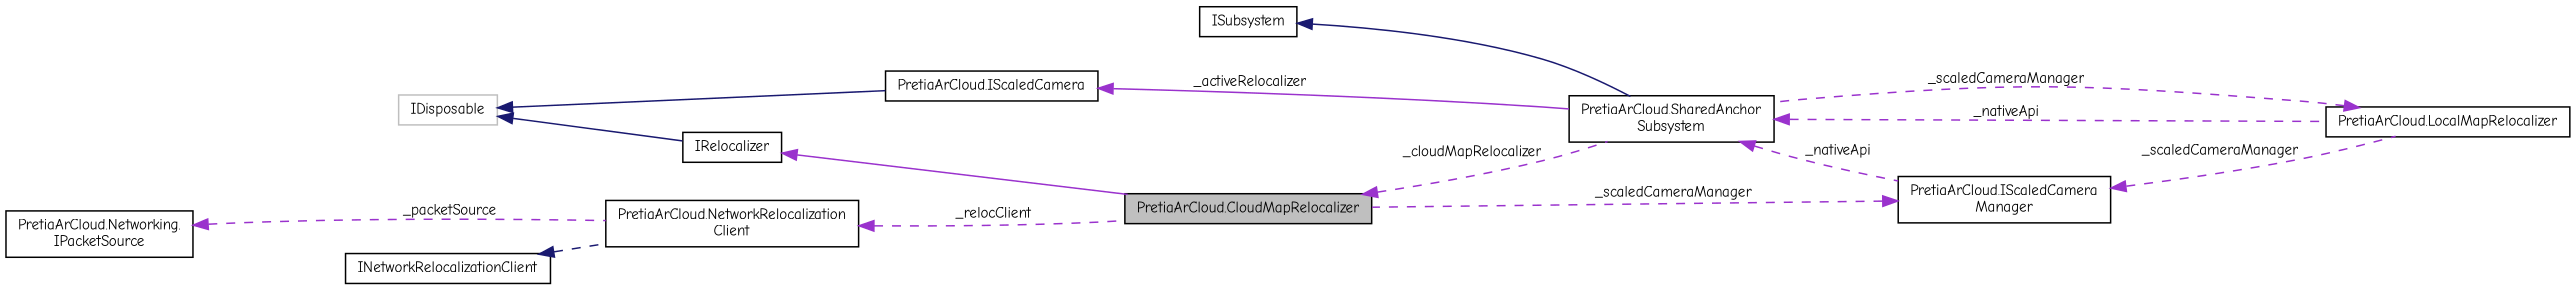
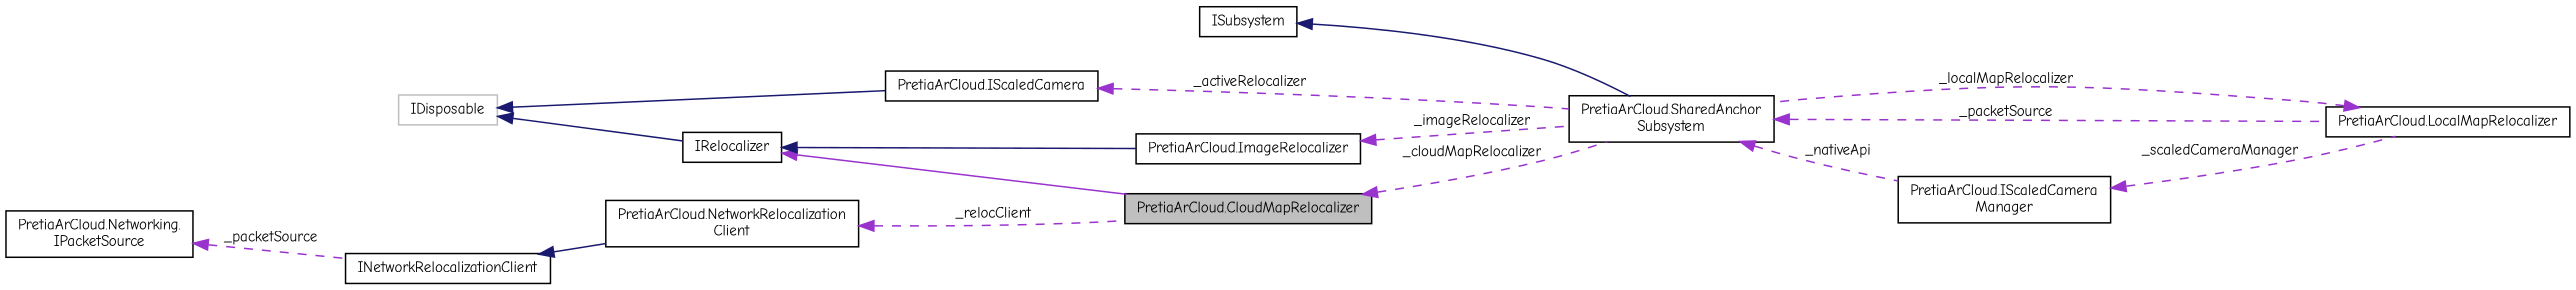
(2004, 79) -> (2004, 79)
(1341, 96) -> (1341, 96)
(2004, 112) -> (2004, 112)
none -> (1248, 149)
(1627, 204) -> none
(407, 219) -> (277, 252)
(580, 248) -> (580, 248)
